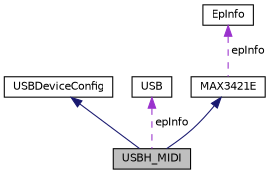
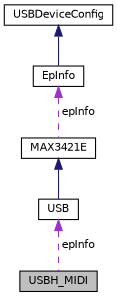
(110, 126) -> (59, 51)
(192, 129) -> (59, 184)
